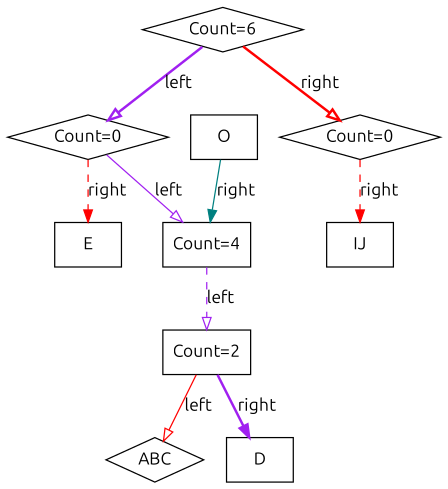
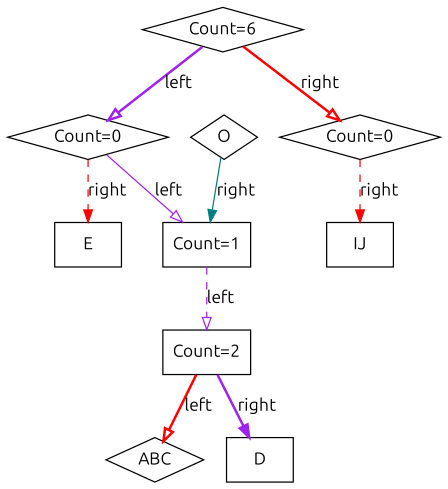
(224, 137) -> (224, 137)
(207, 245) -> (207, 245)
(183, 402) -> (183, 402)
